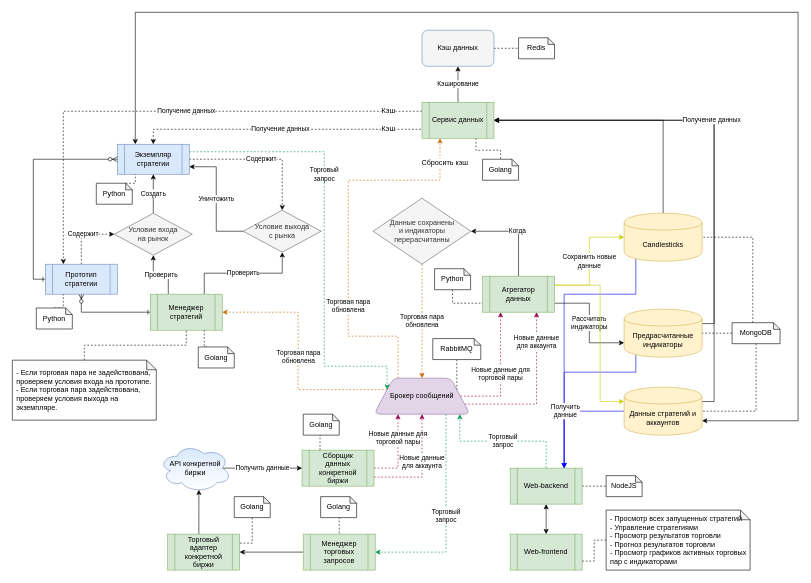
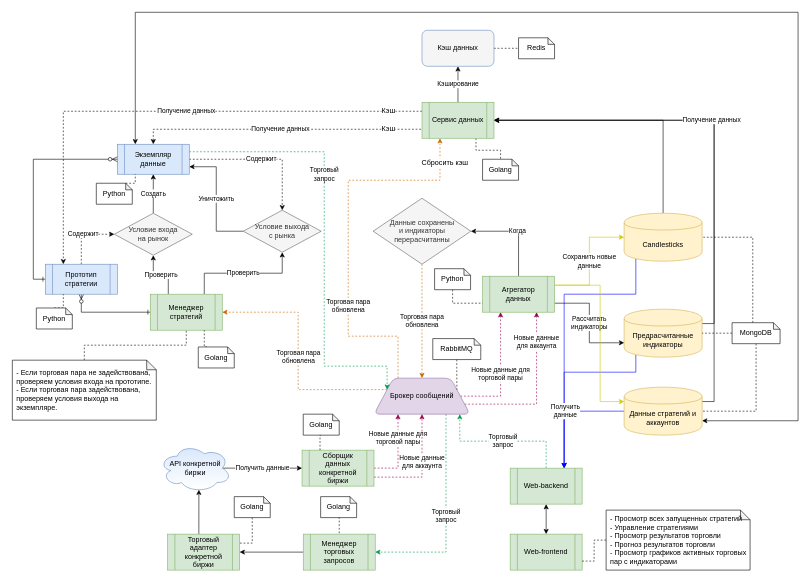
(153, 159) -> (153, 159)
(594, 486) -> none
(624, 486) -> none
